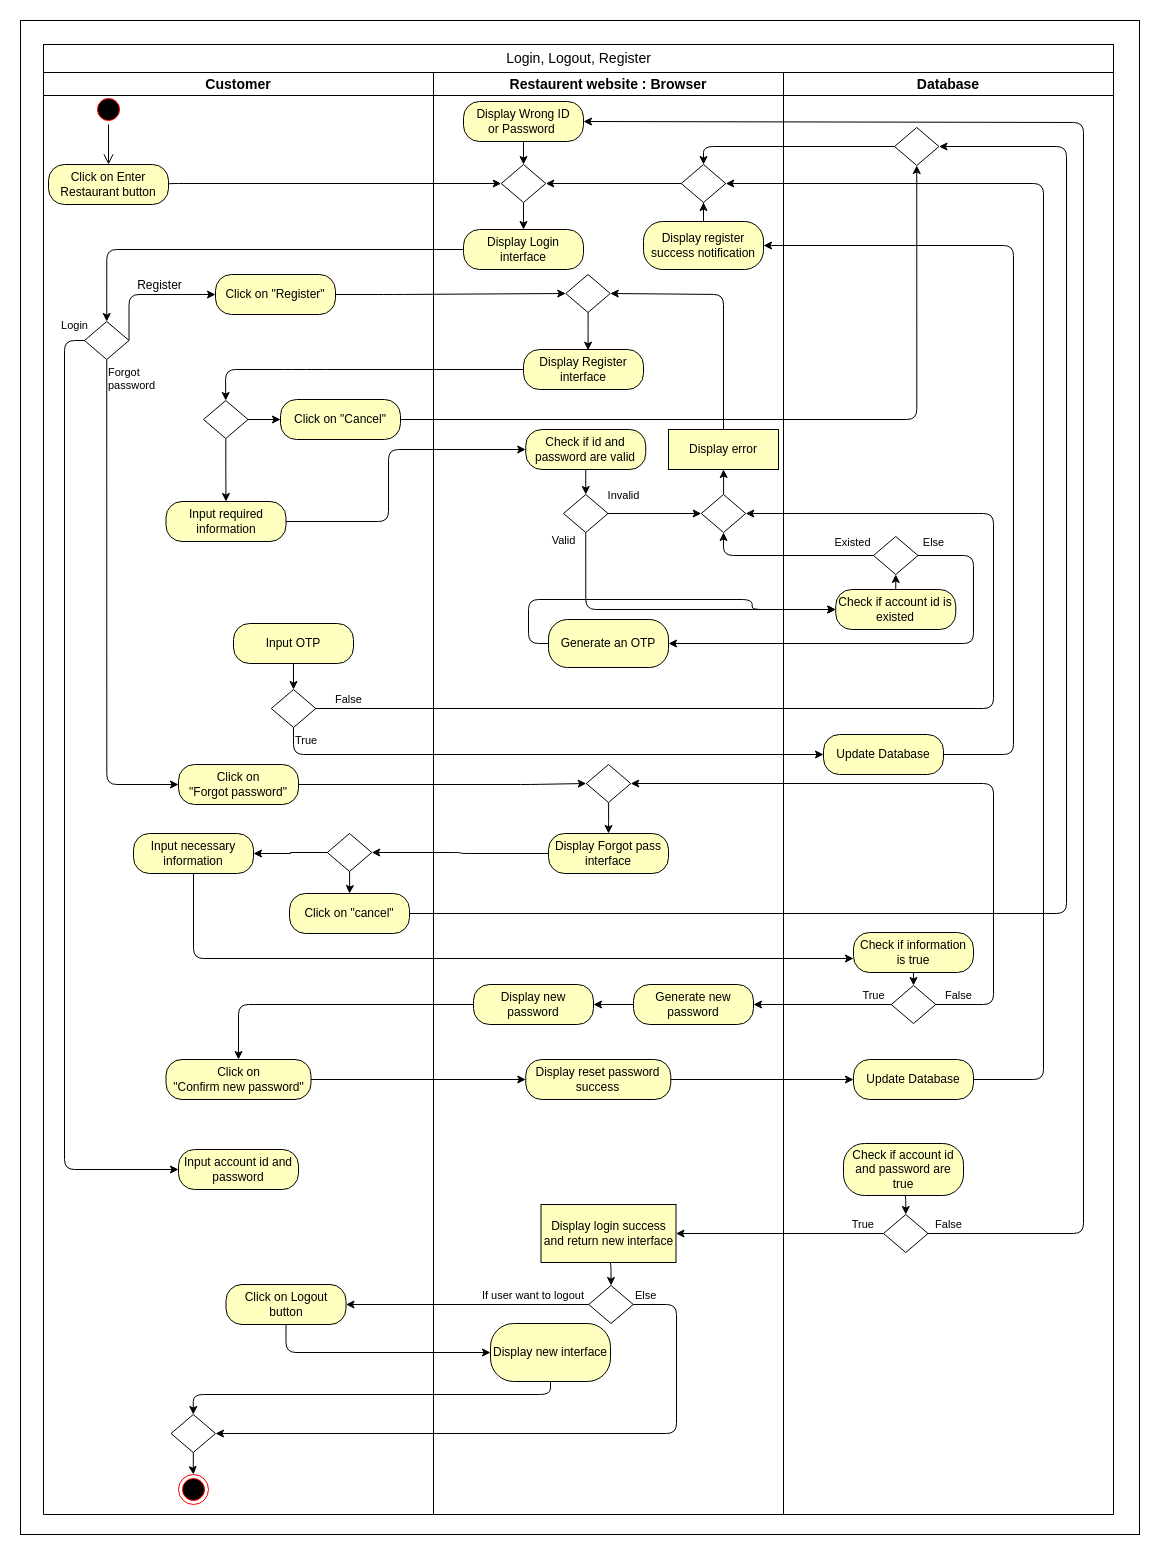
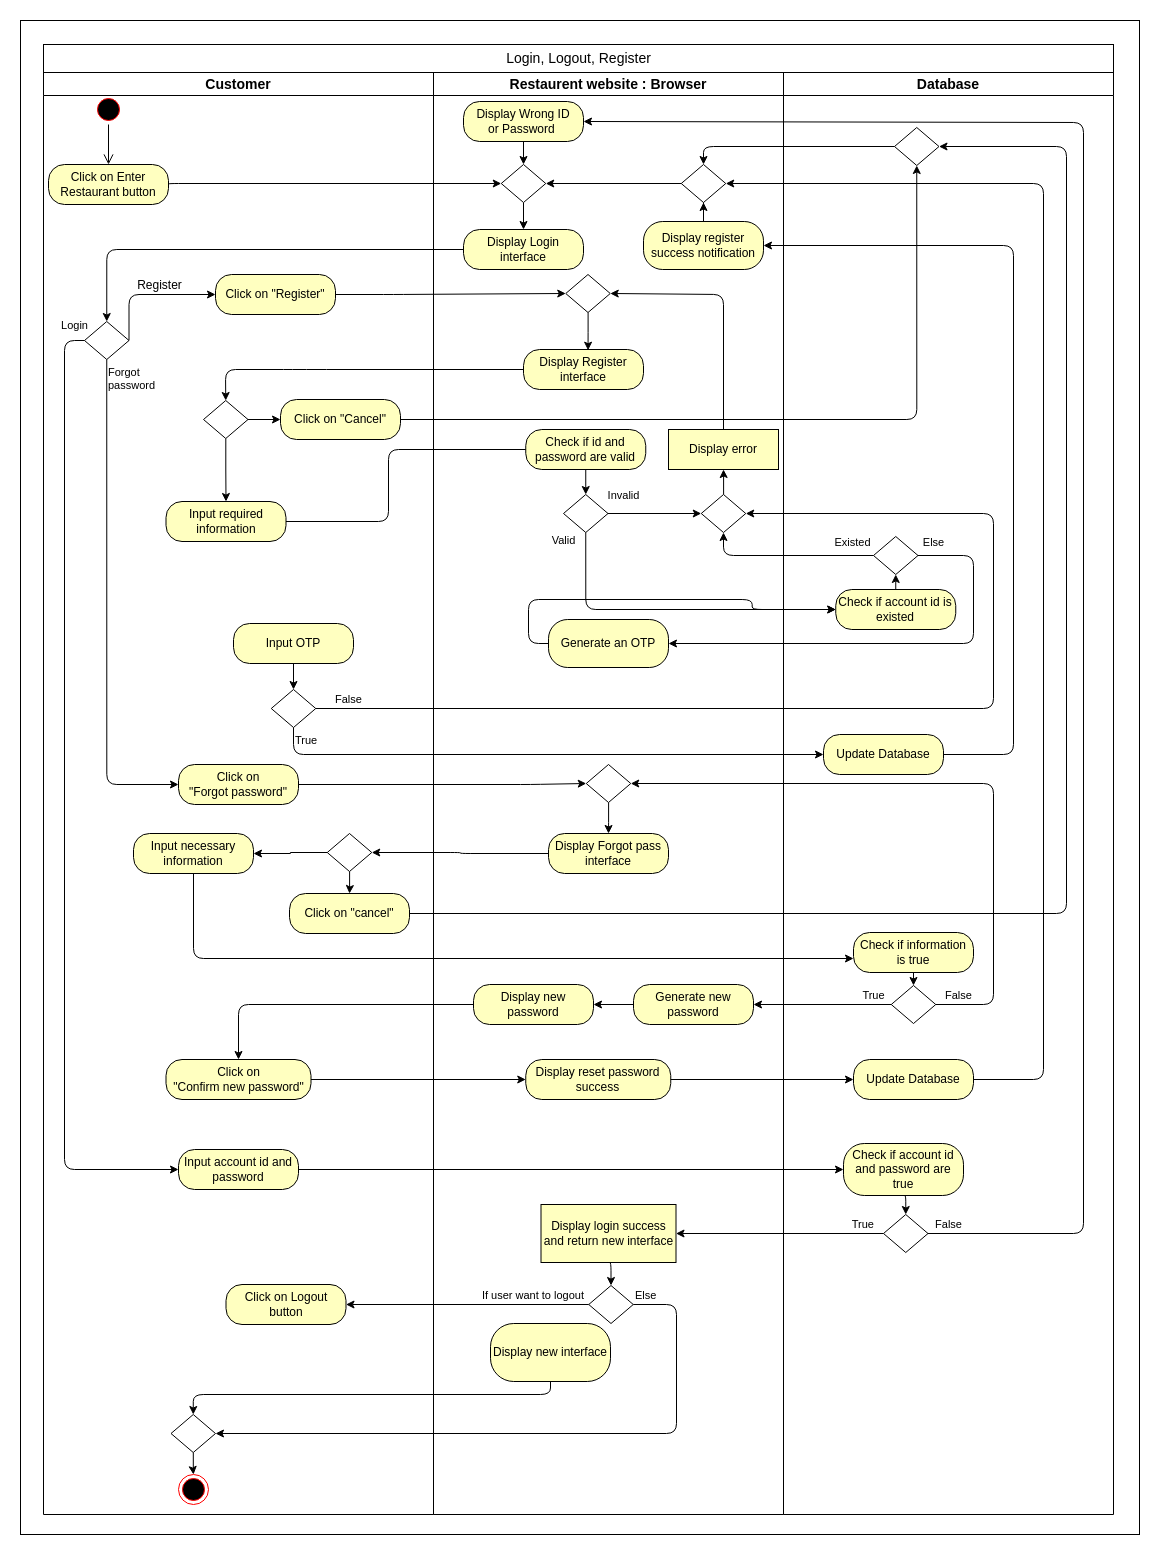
(517, 450) -> (520, 450)
none -> (568, 1170)
(376, 1353) -> none
